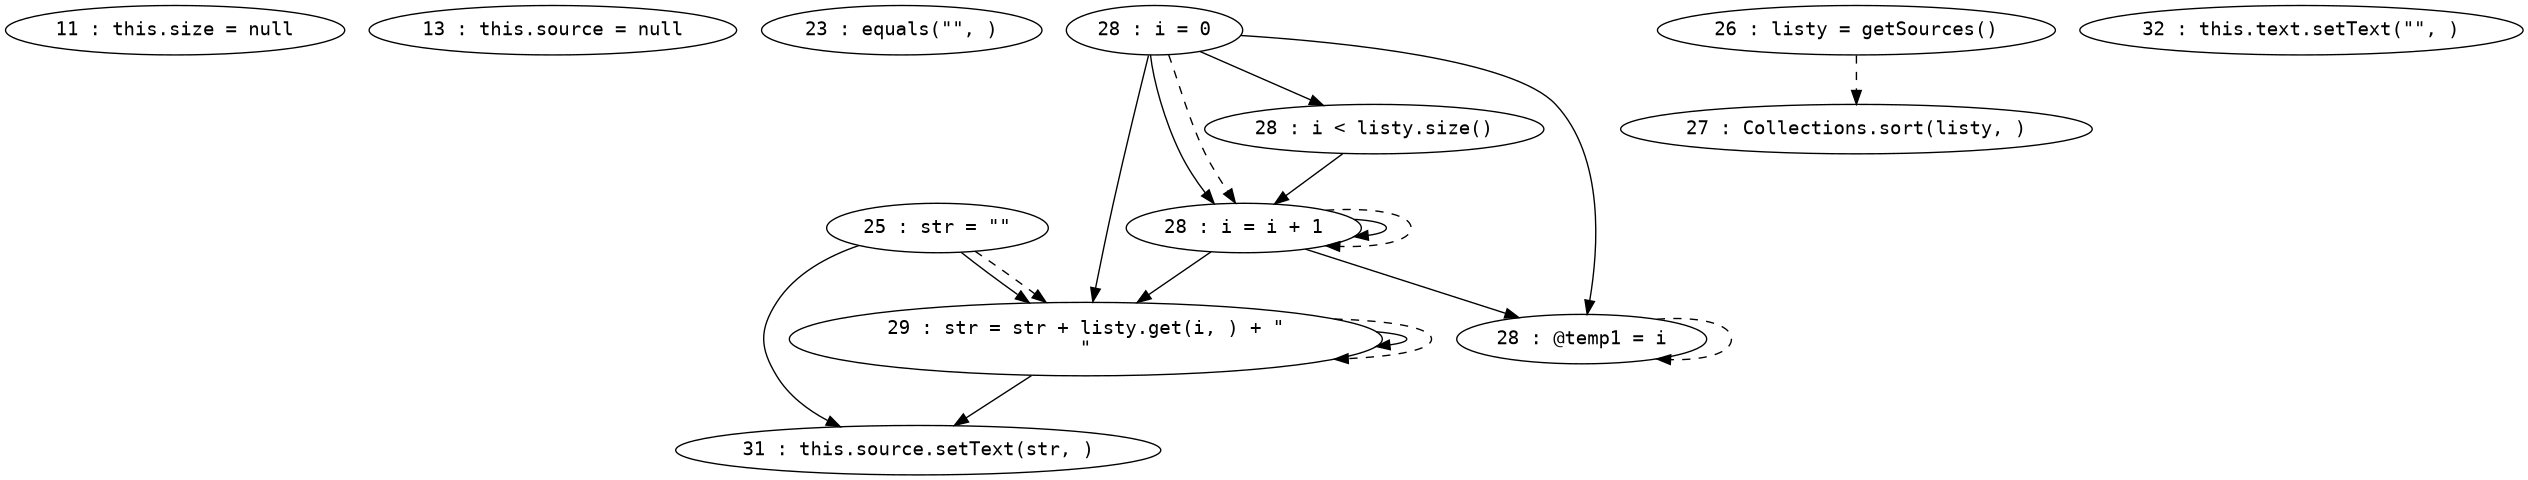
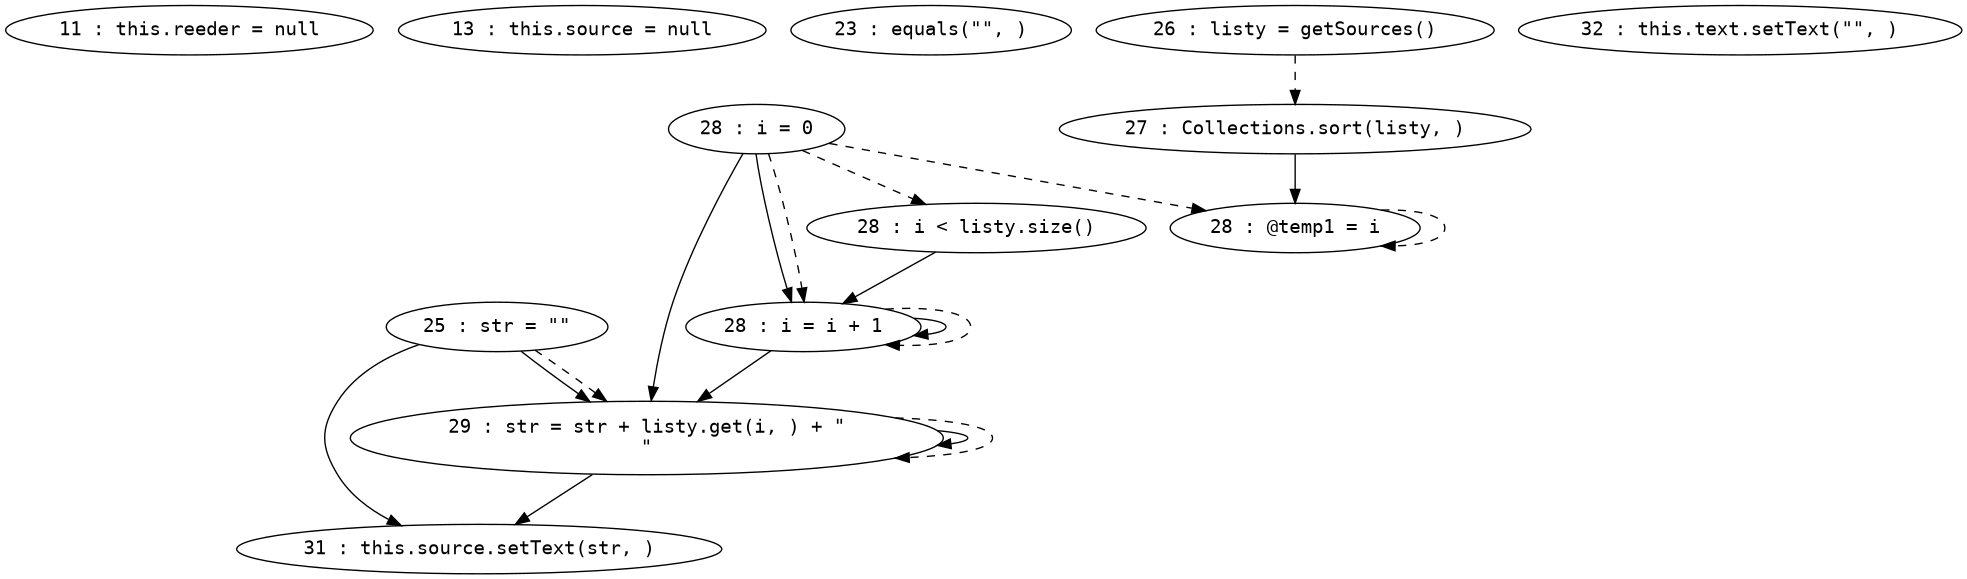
(175, 30) -> (189, 30)
(1255, 76) -> (858, 175)
(1503, 76) -> (1011, 176)
(1405, 281) -> (1295, 172)
